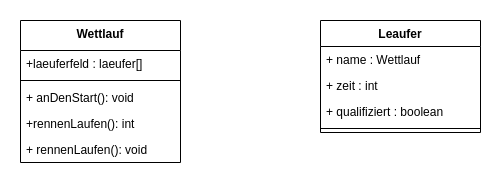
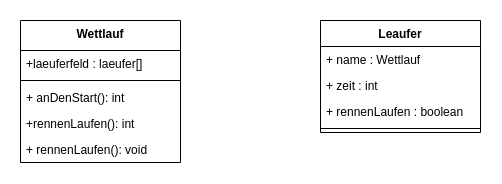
(87, 98) -> (84, 98)
(393, 112) -> (399, 112)
